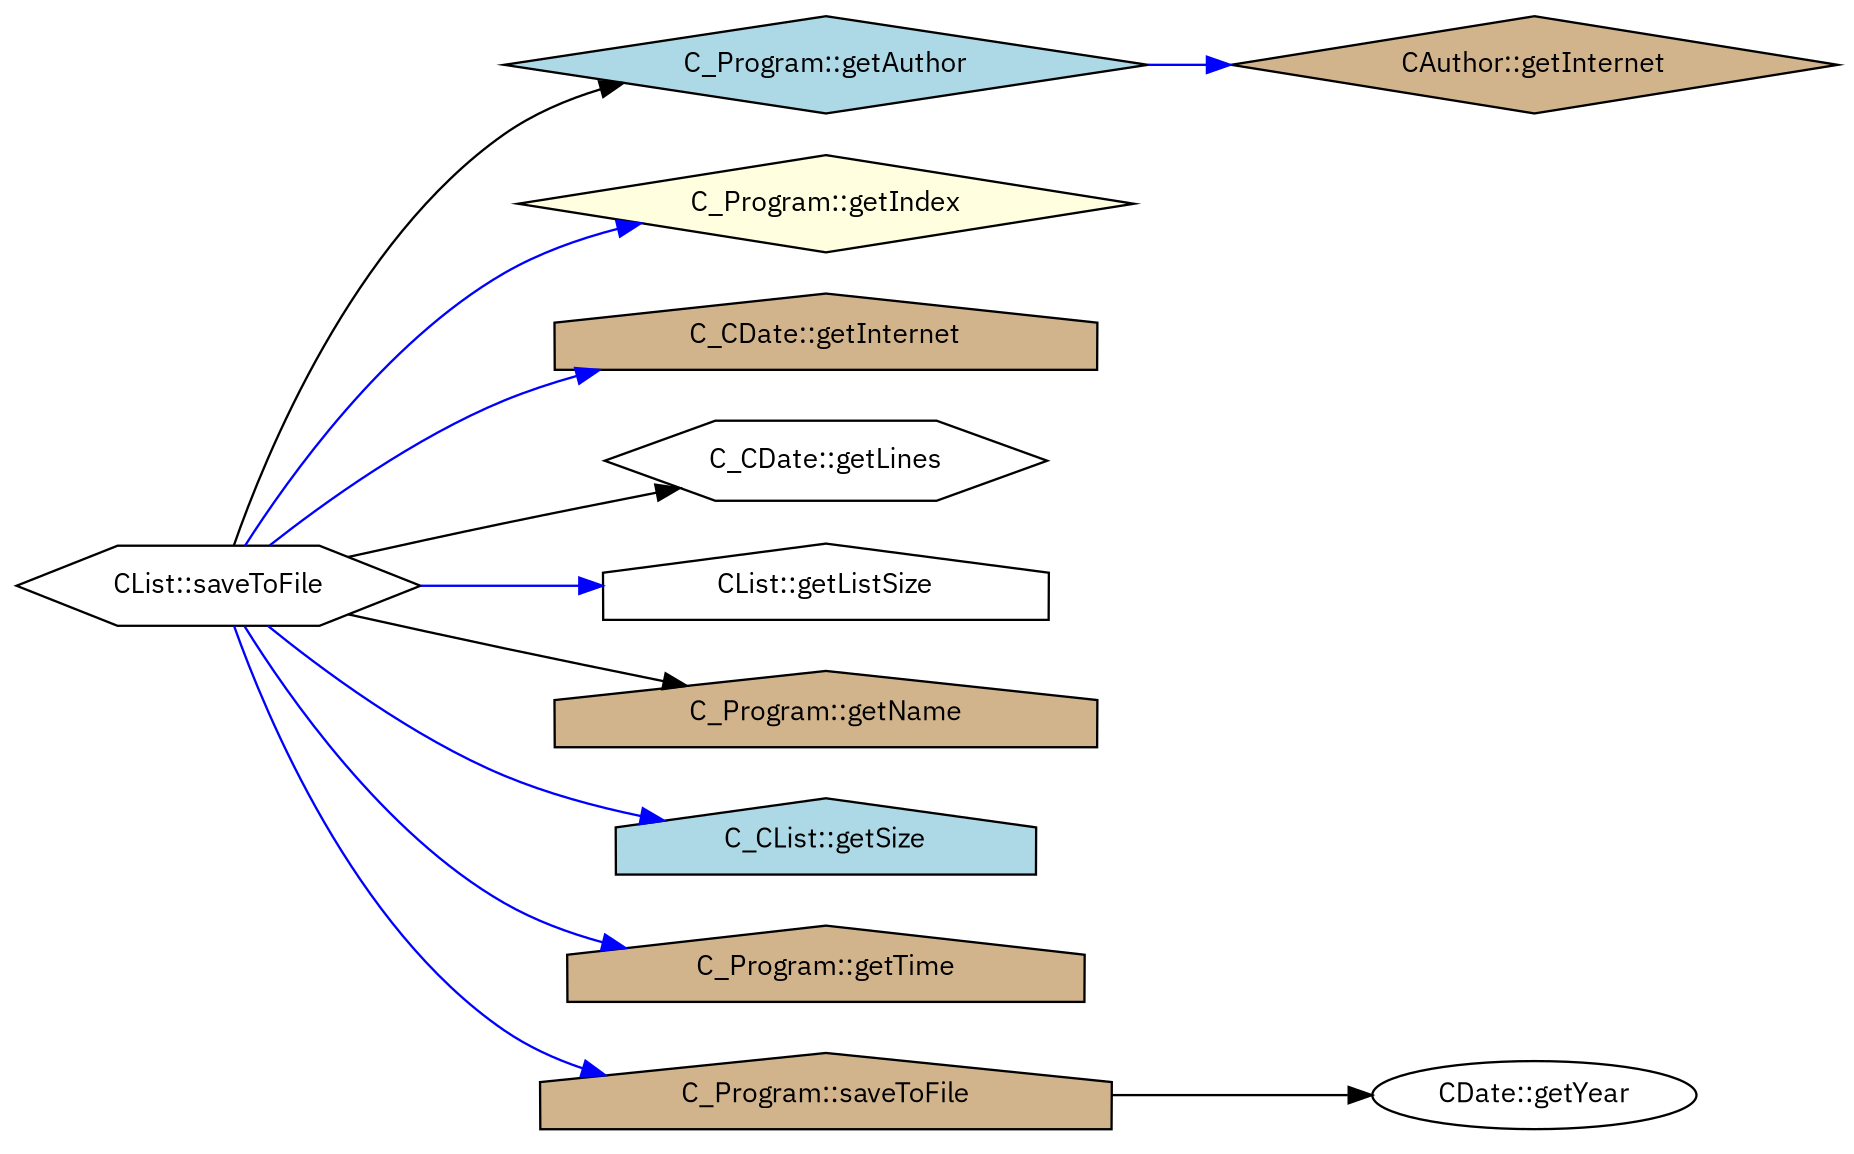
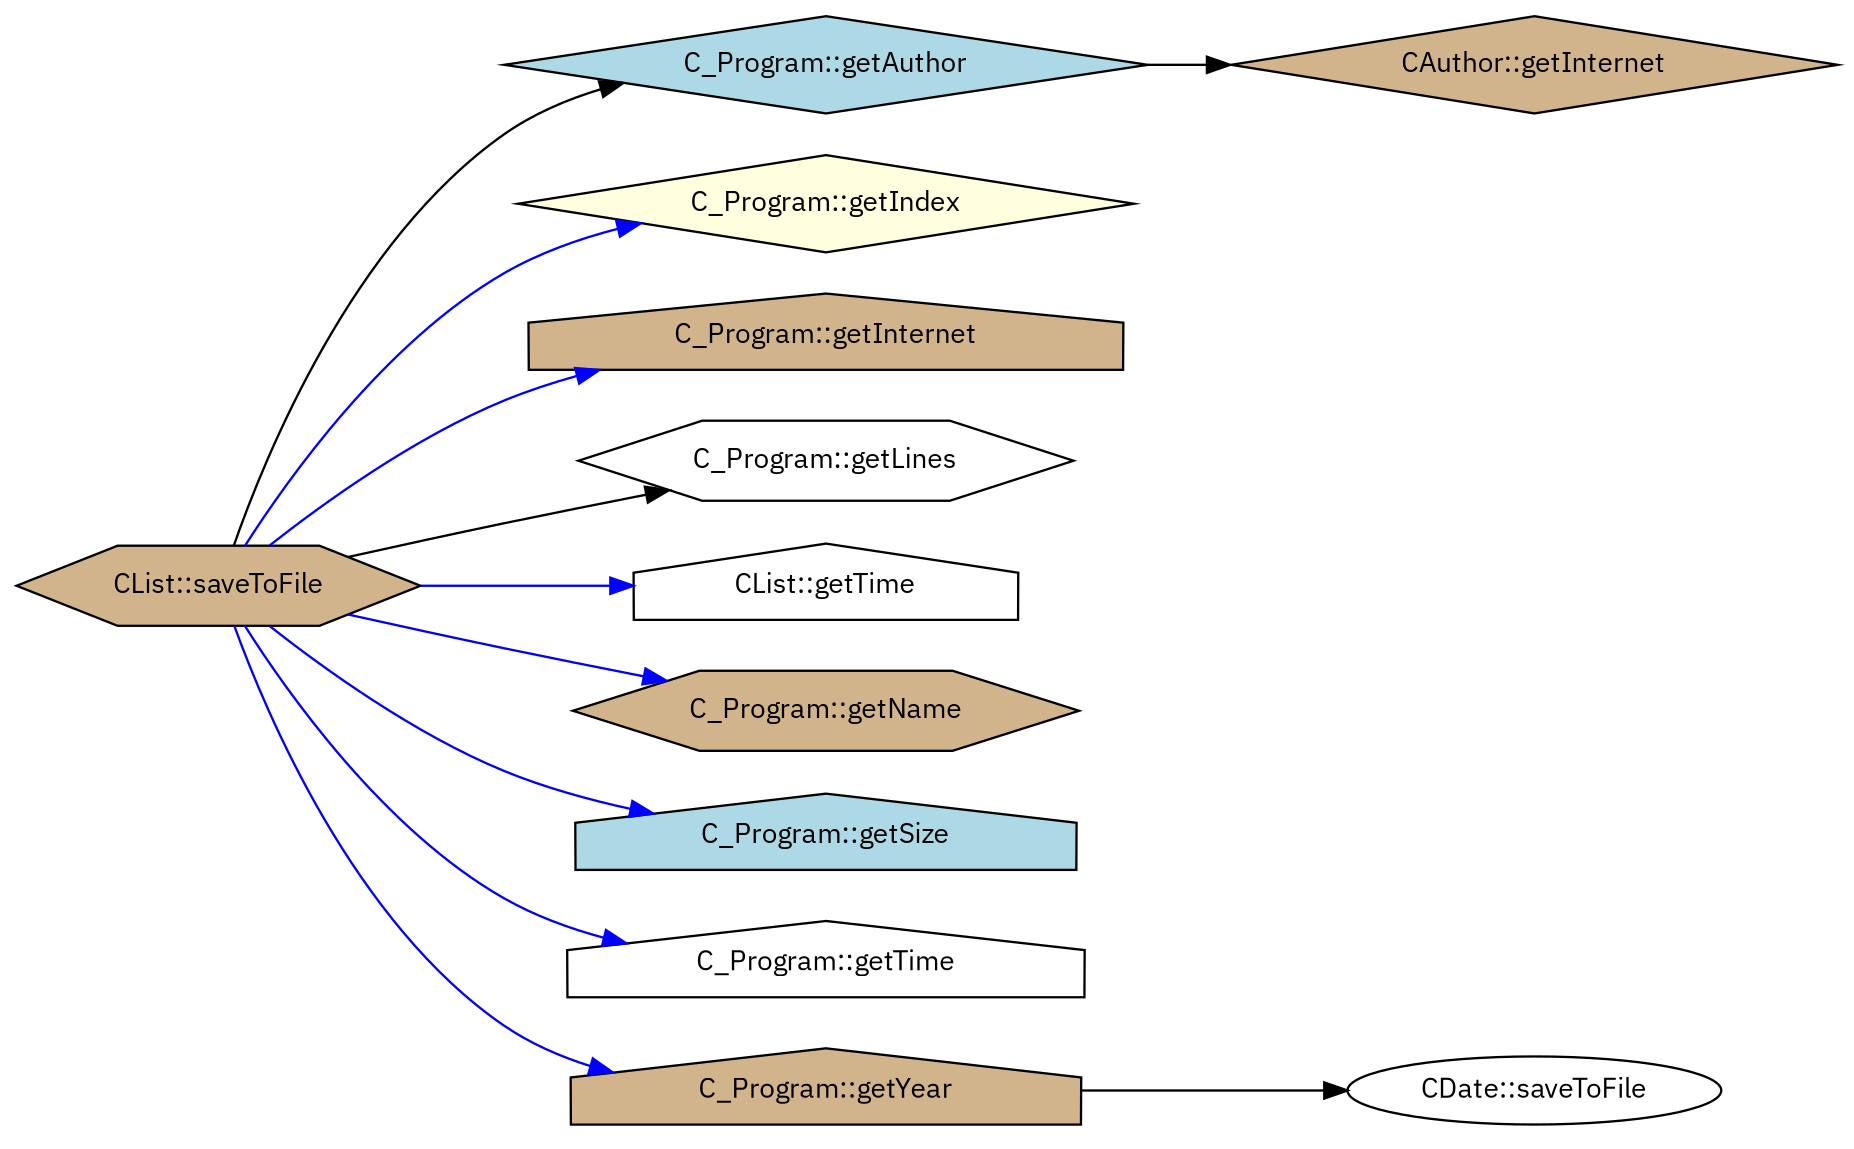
(1177, 65) -> (1177, 65)
(826, 336) -> (826, 336)
(826, 461) -> (826, 461)
(218, 586) -> (218, 586)
(826, 586) -> (826, 586)
(506, 649) -> (496, 647)
(826, 713) -> (826, 711)
(826, 840) -> (826, 836)
(826, 968) -> (826, 963)
(826, 1095) -> (826, 1090)
(1534, 1095) -> (1534, 1090)
